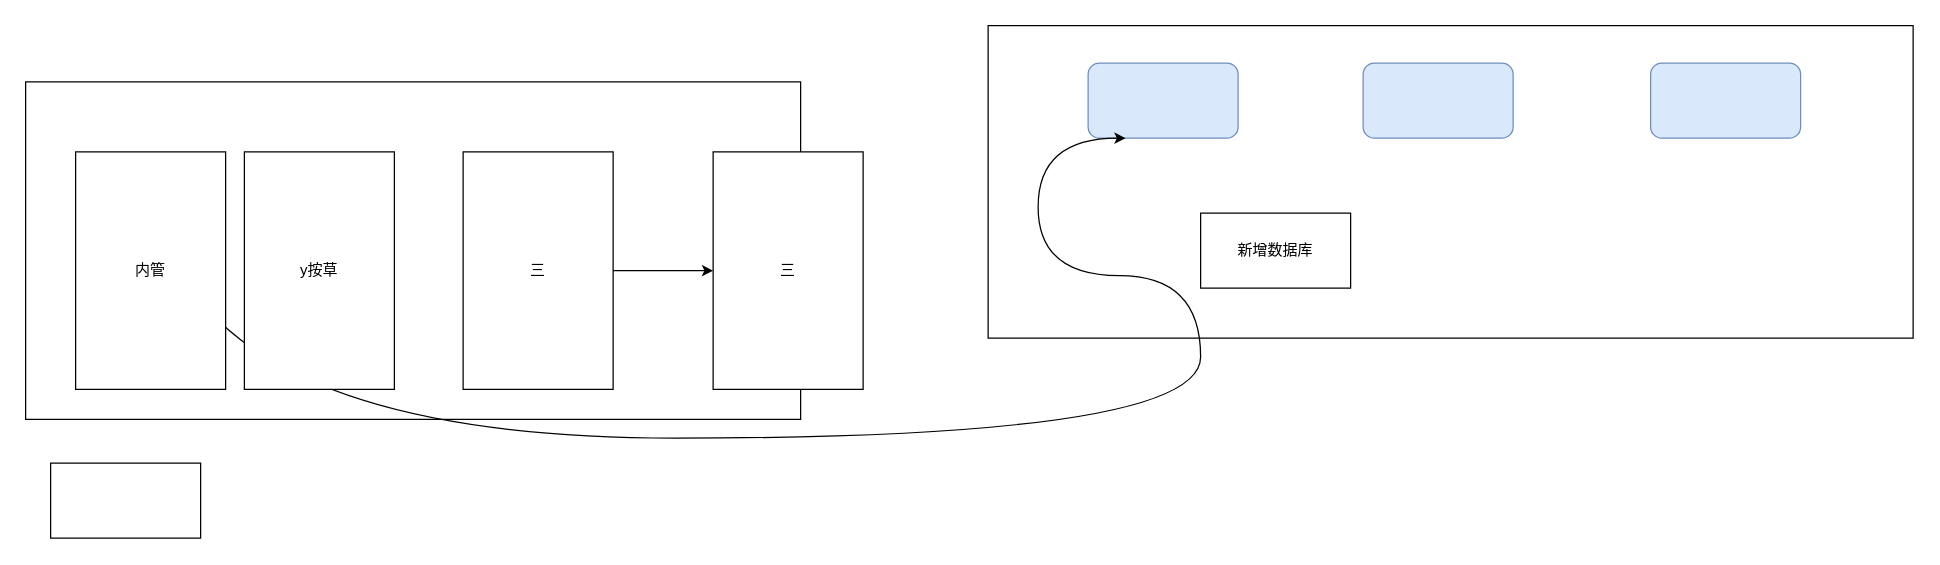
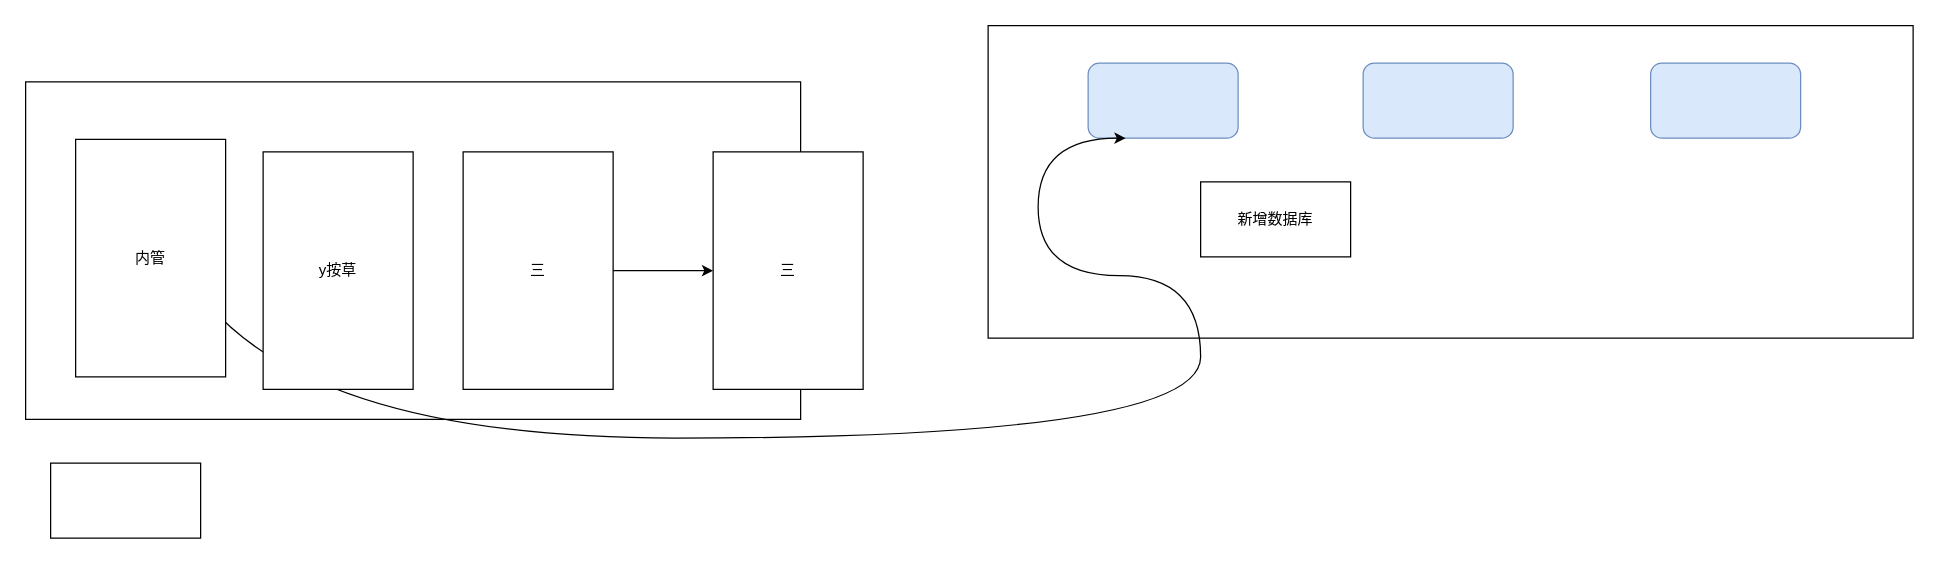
(1276, 251) -> (1276, 219)
(151, 271) -> (151, 258)
(319, 271) -> (338, 271)
